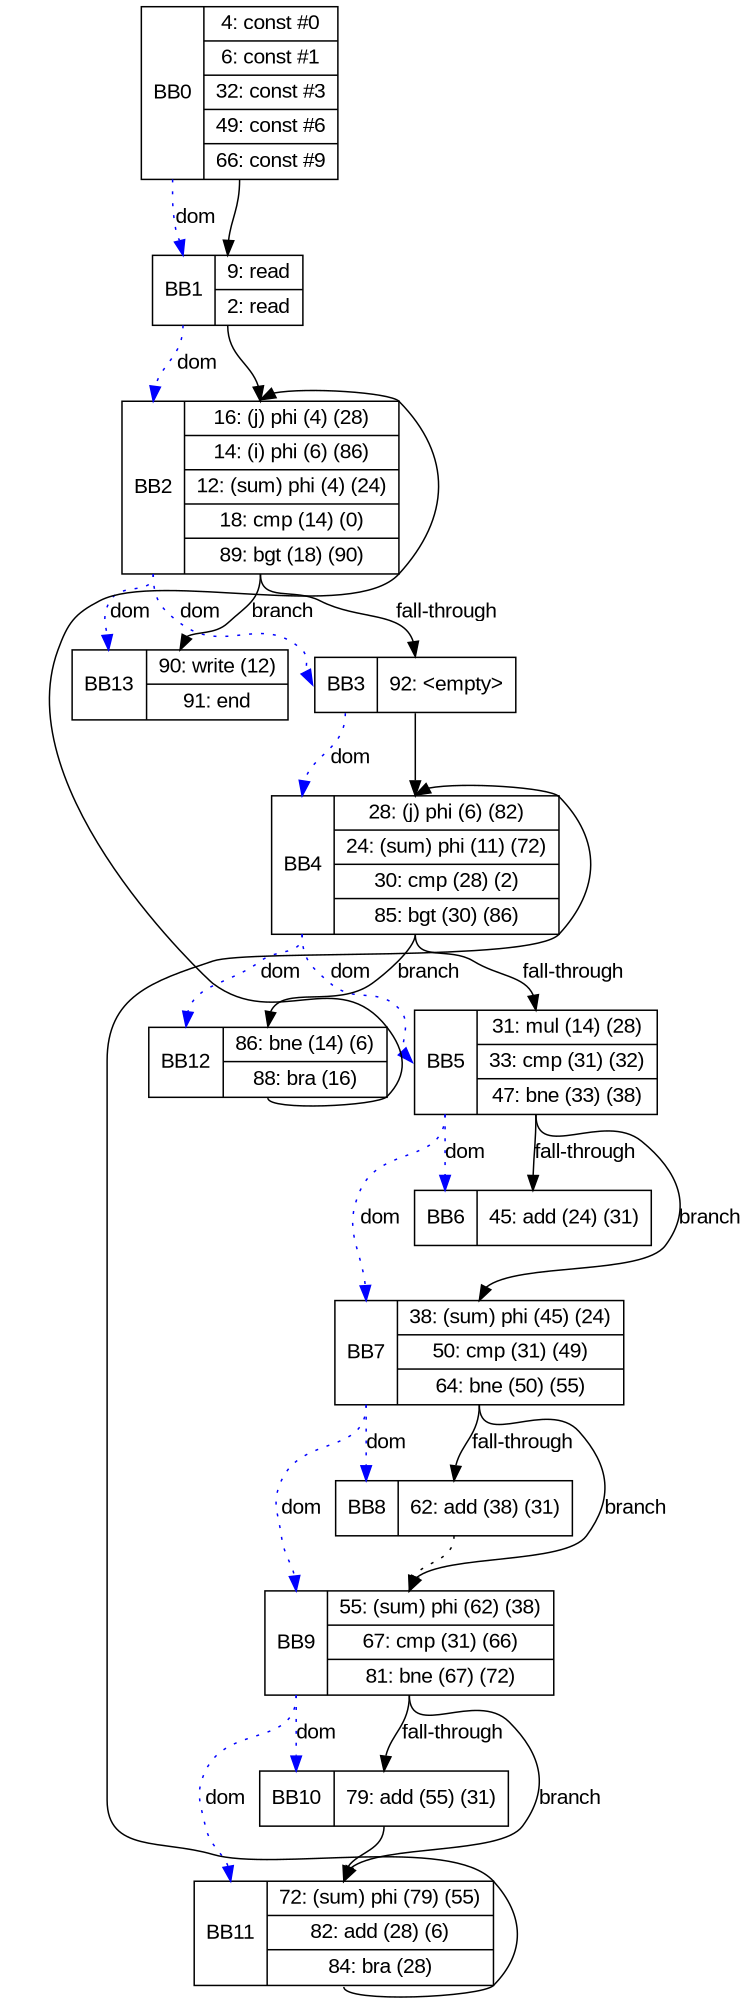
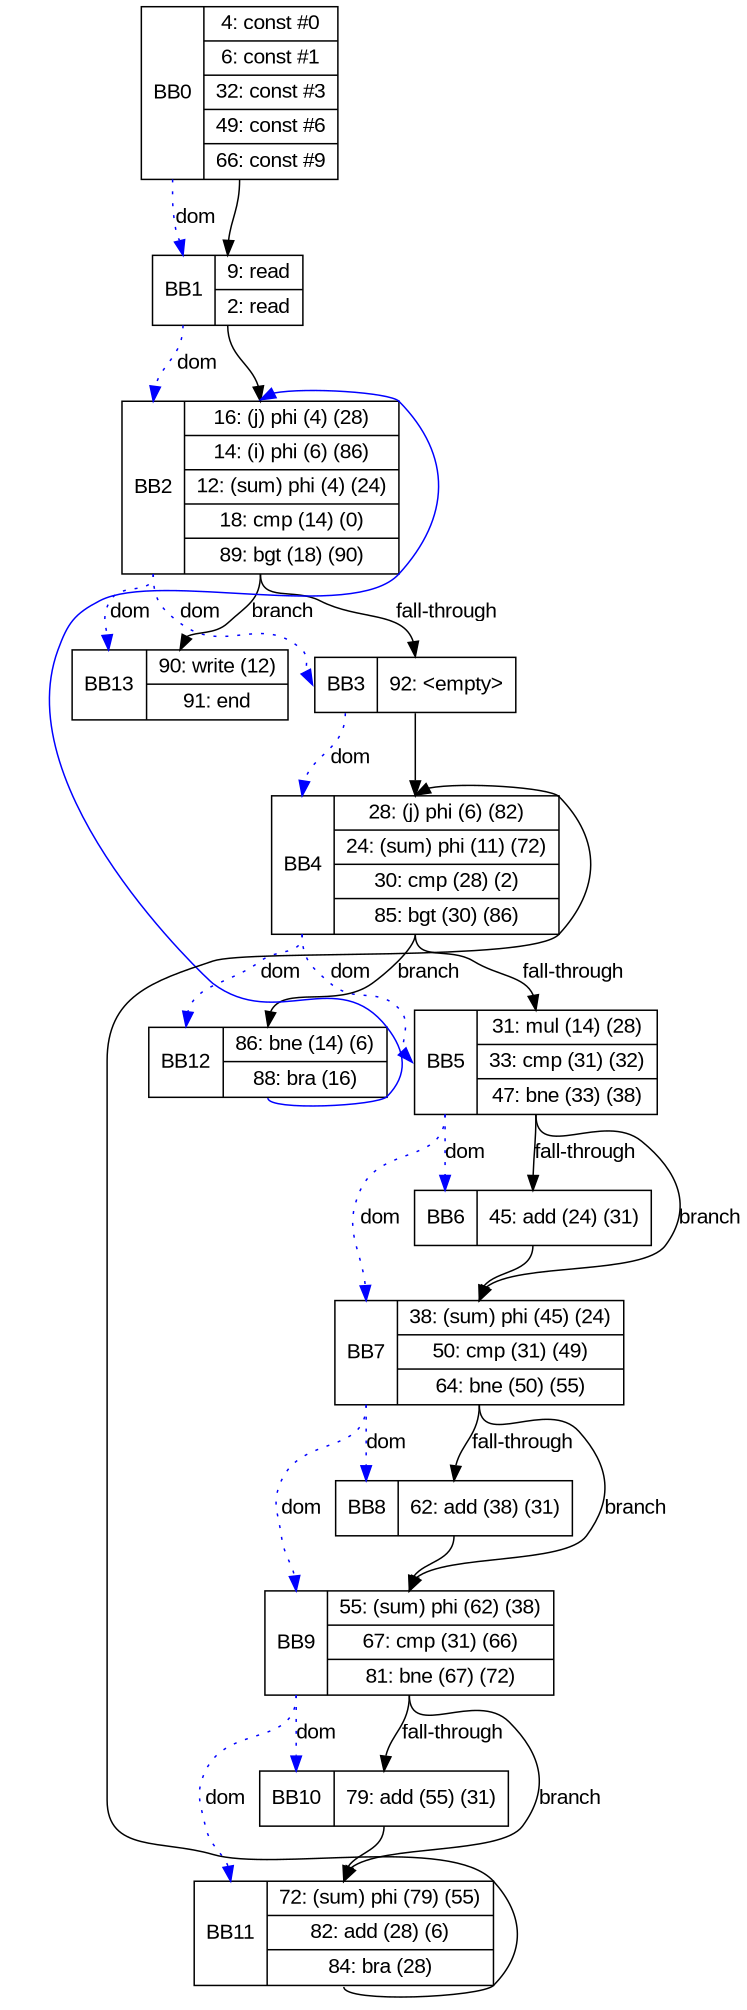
(52, 689) -> (52, 689)
none -> (522, 1265)
(440, 1559) -> (440, 1559)
